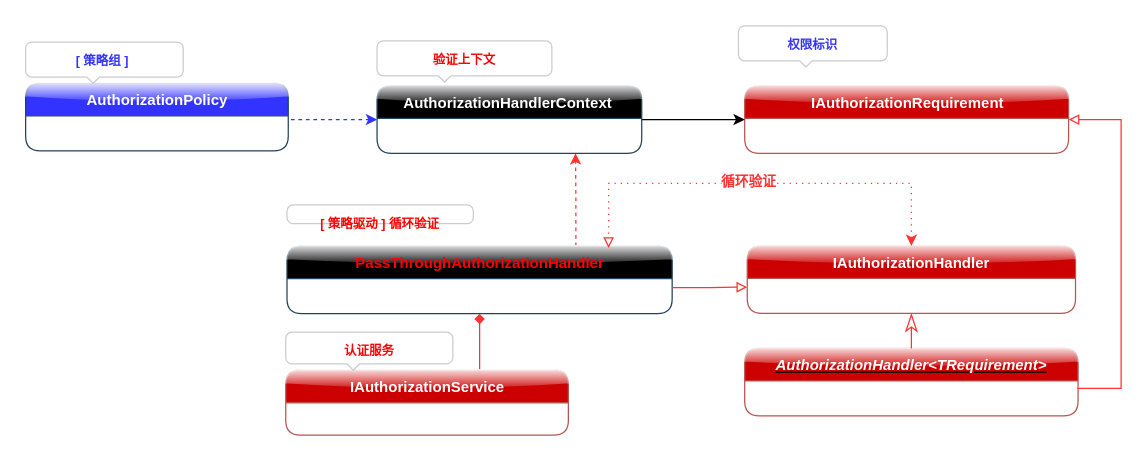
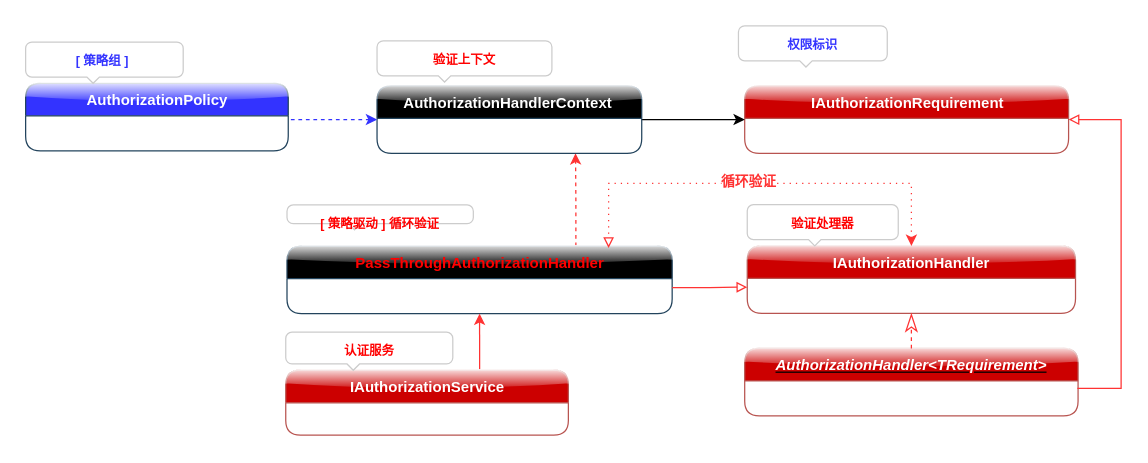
none -> (822, 225)
(479, 324) -> (479, 323)
(911, 337) -> (911, 337)
